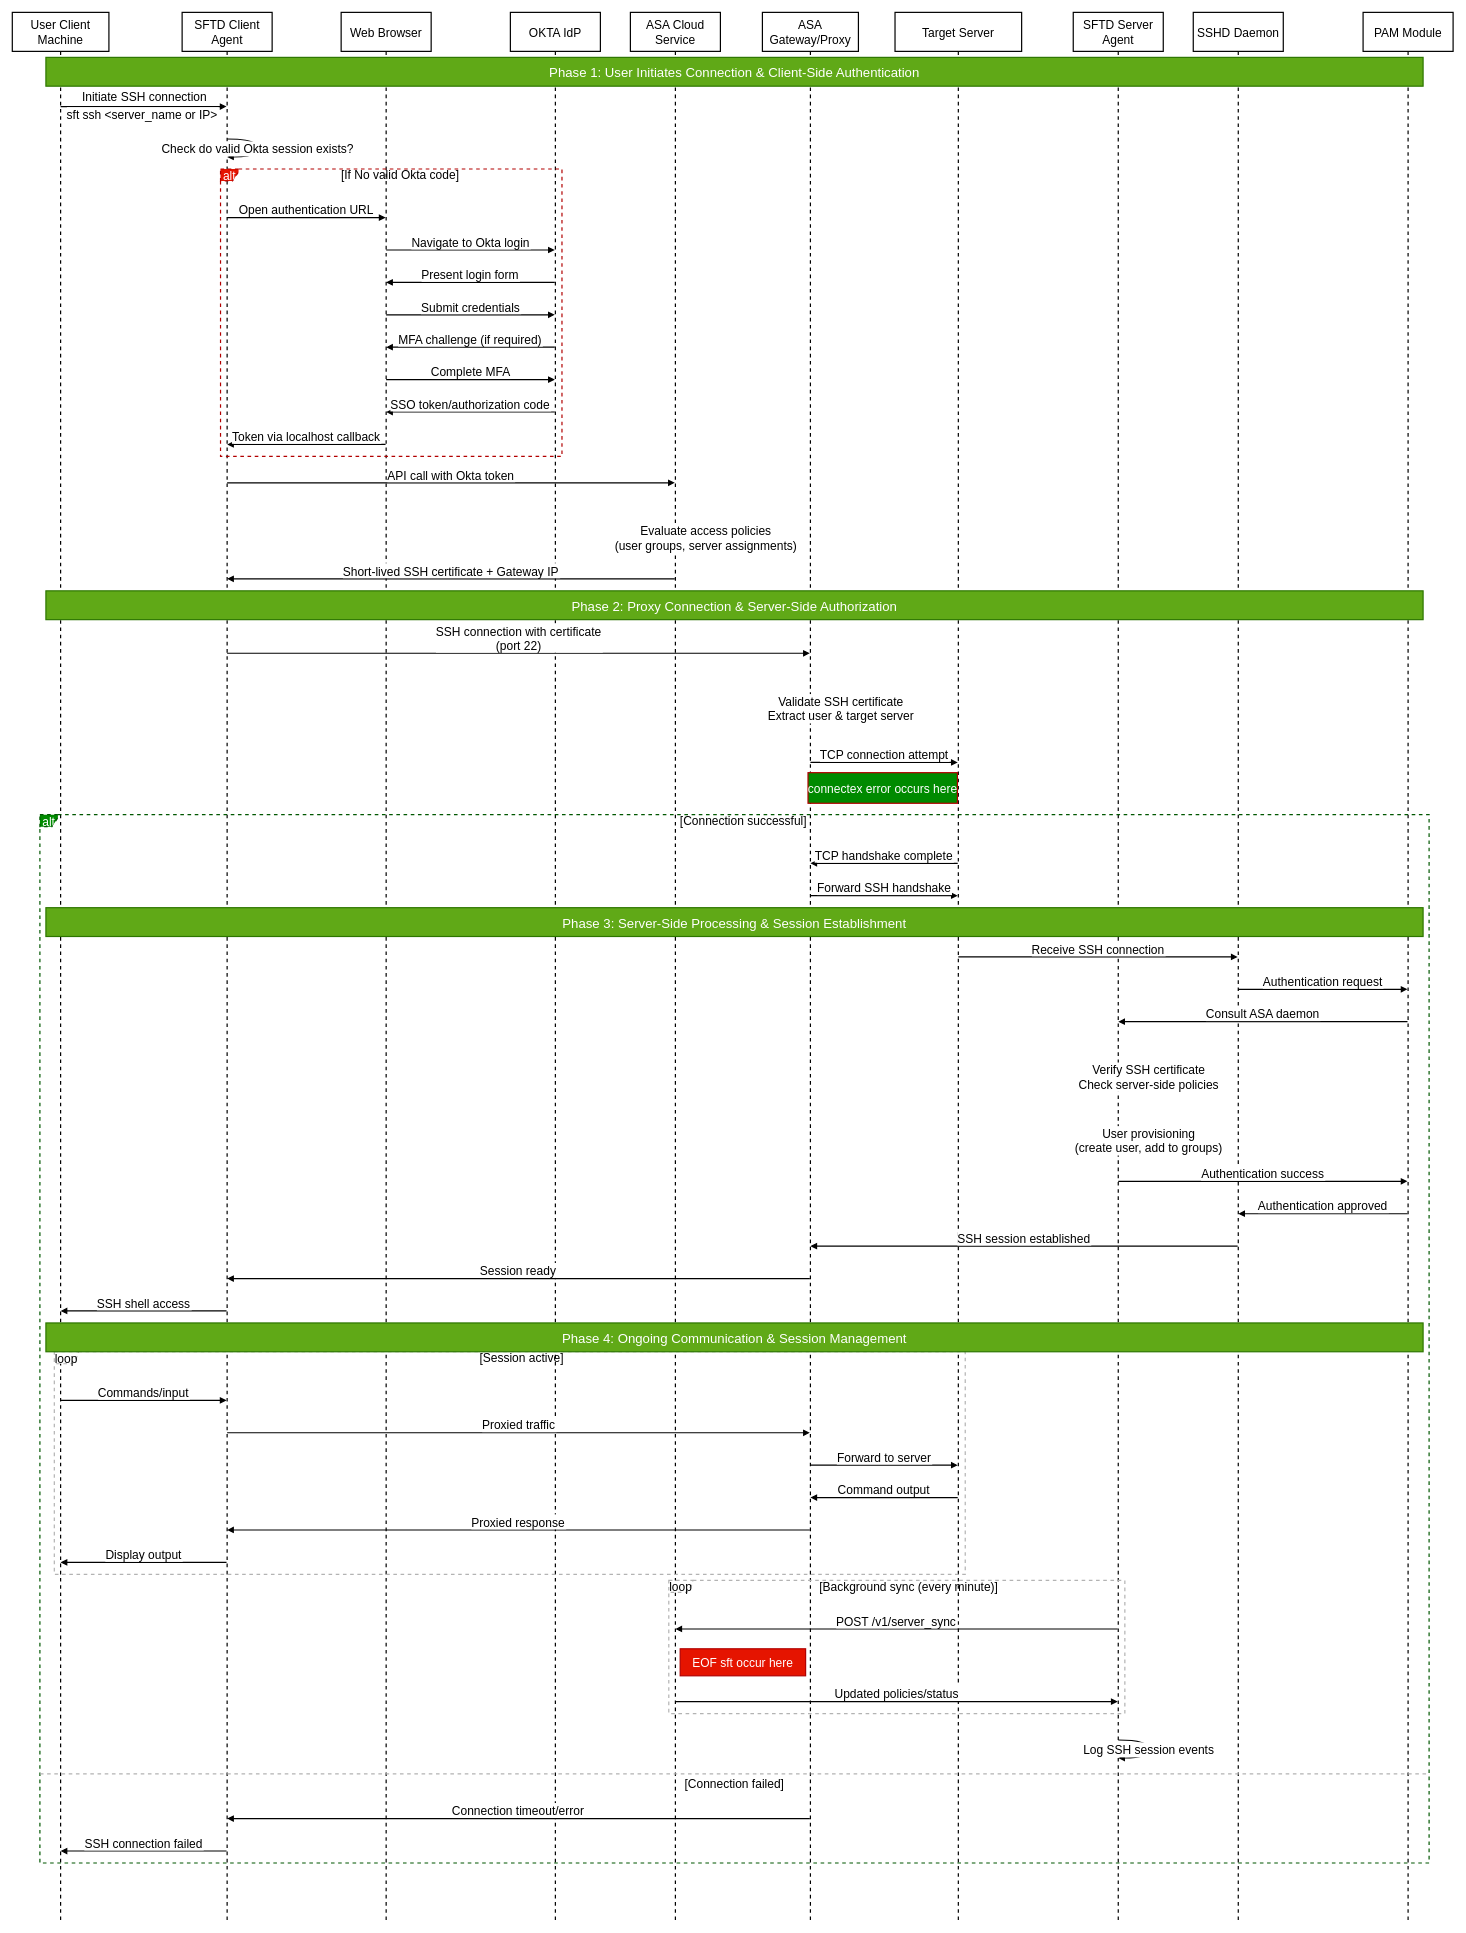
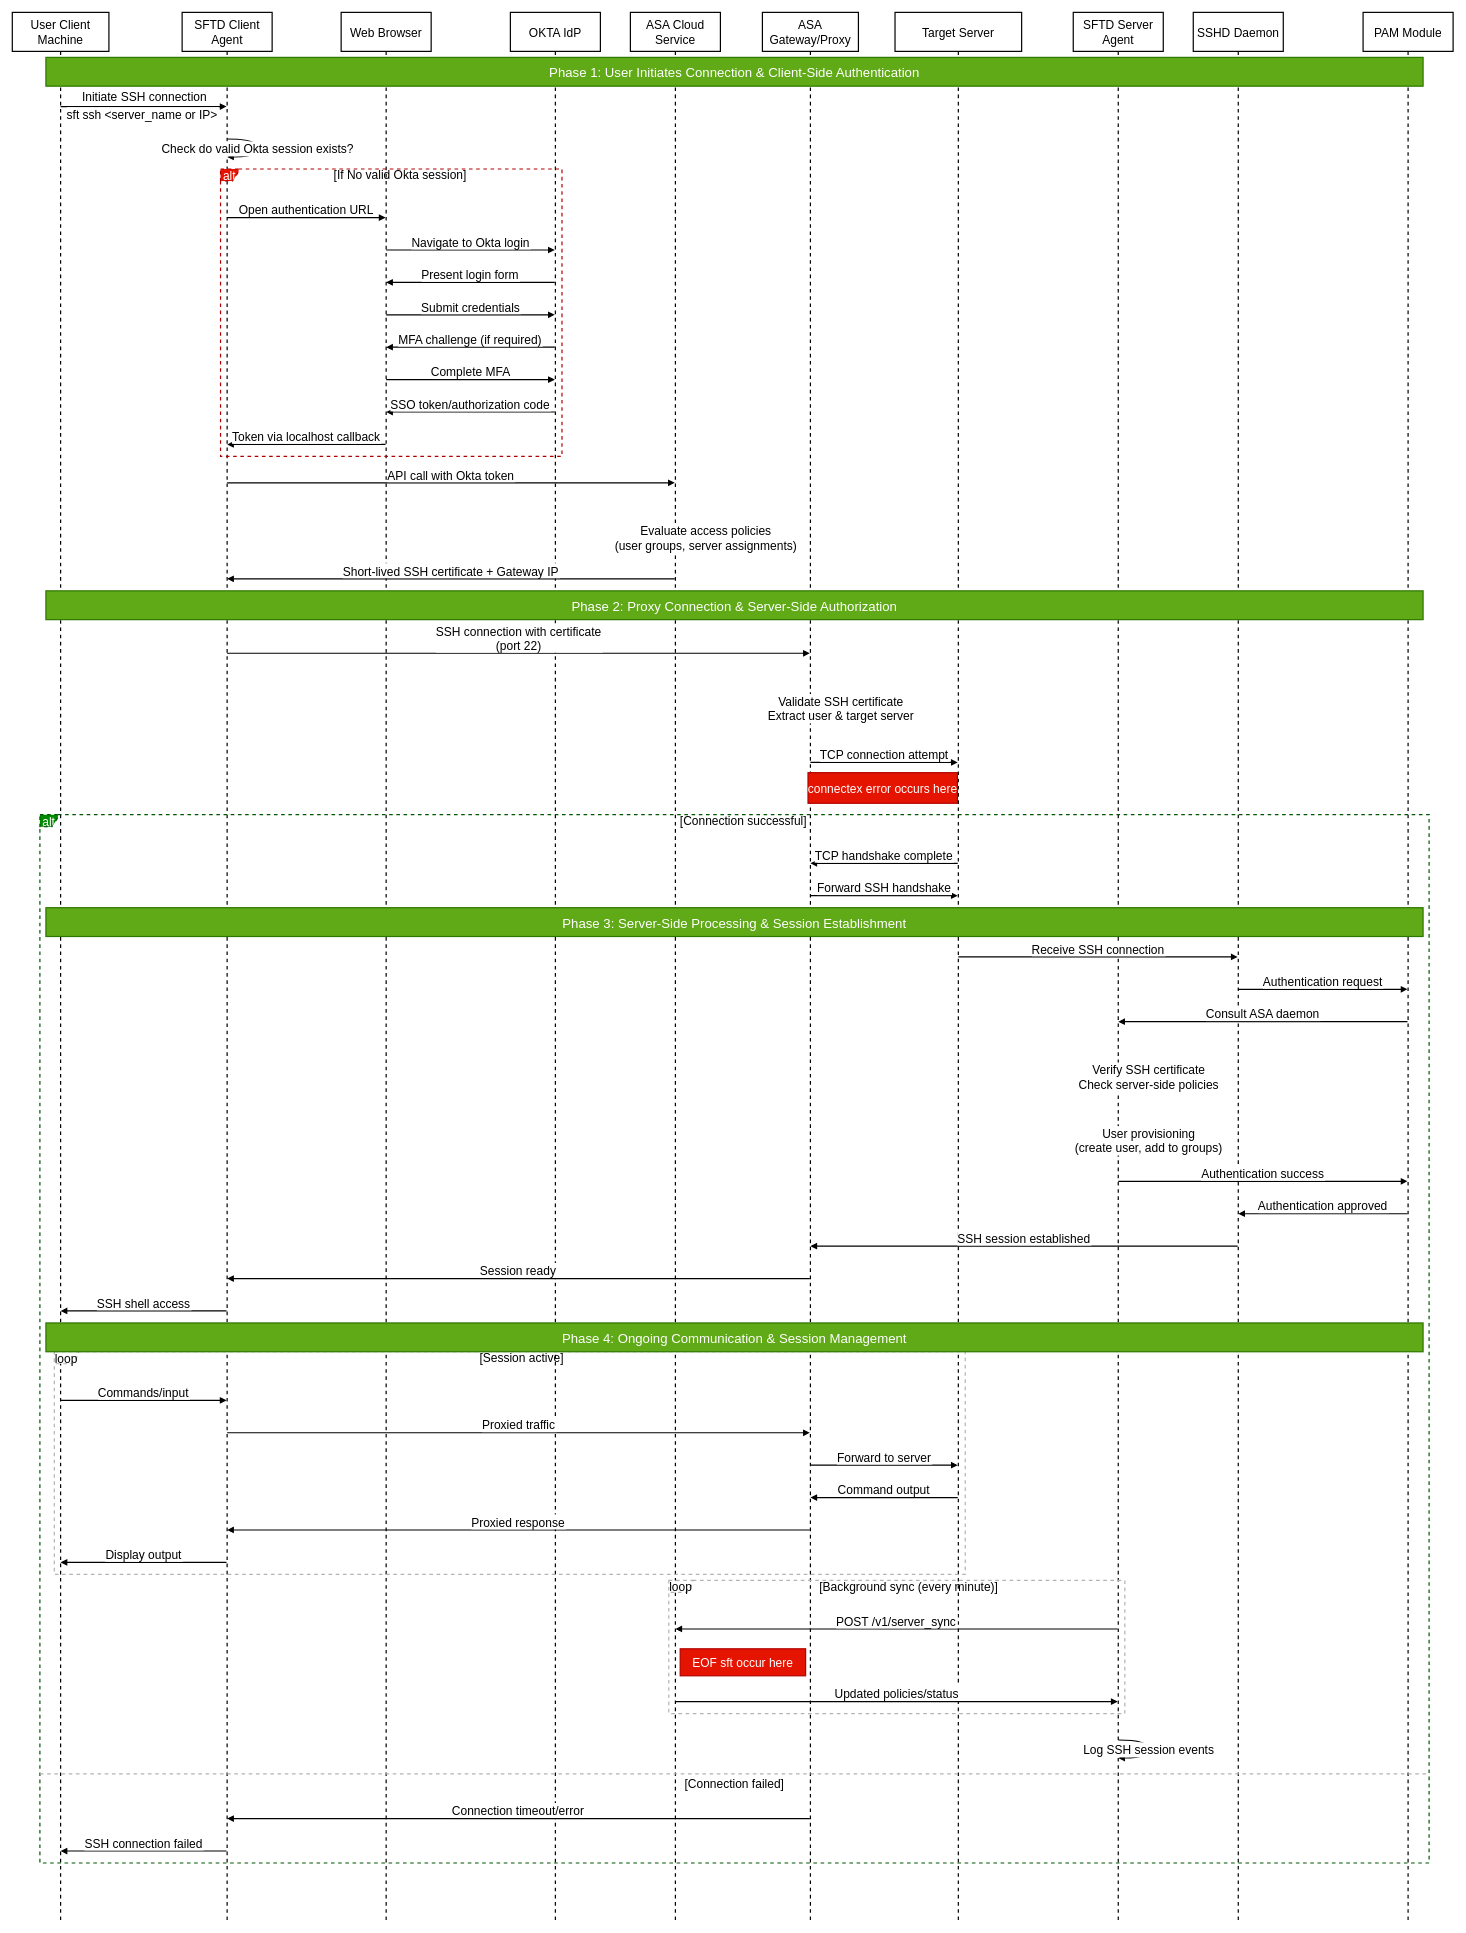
(400, 175) -> (400, 175)
(883, 788) -> (883, 788)
